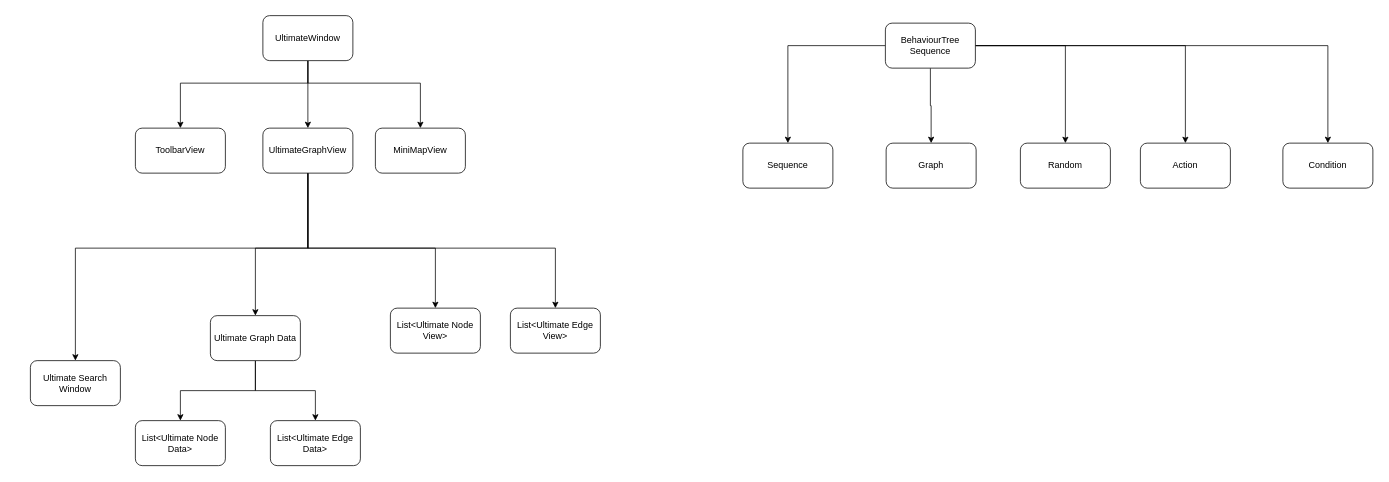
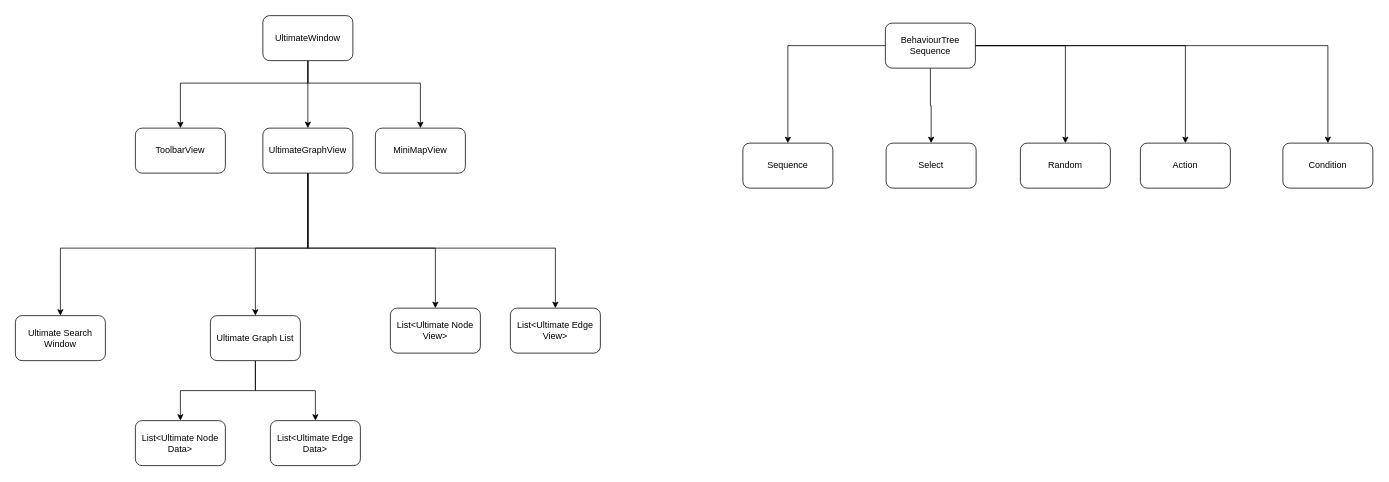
(931, 165) -> (931, 165)
(255, 338) -> (255, 338)
(75, 383) -> (60, 338)
